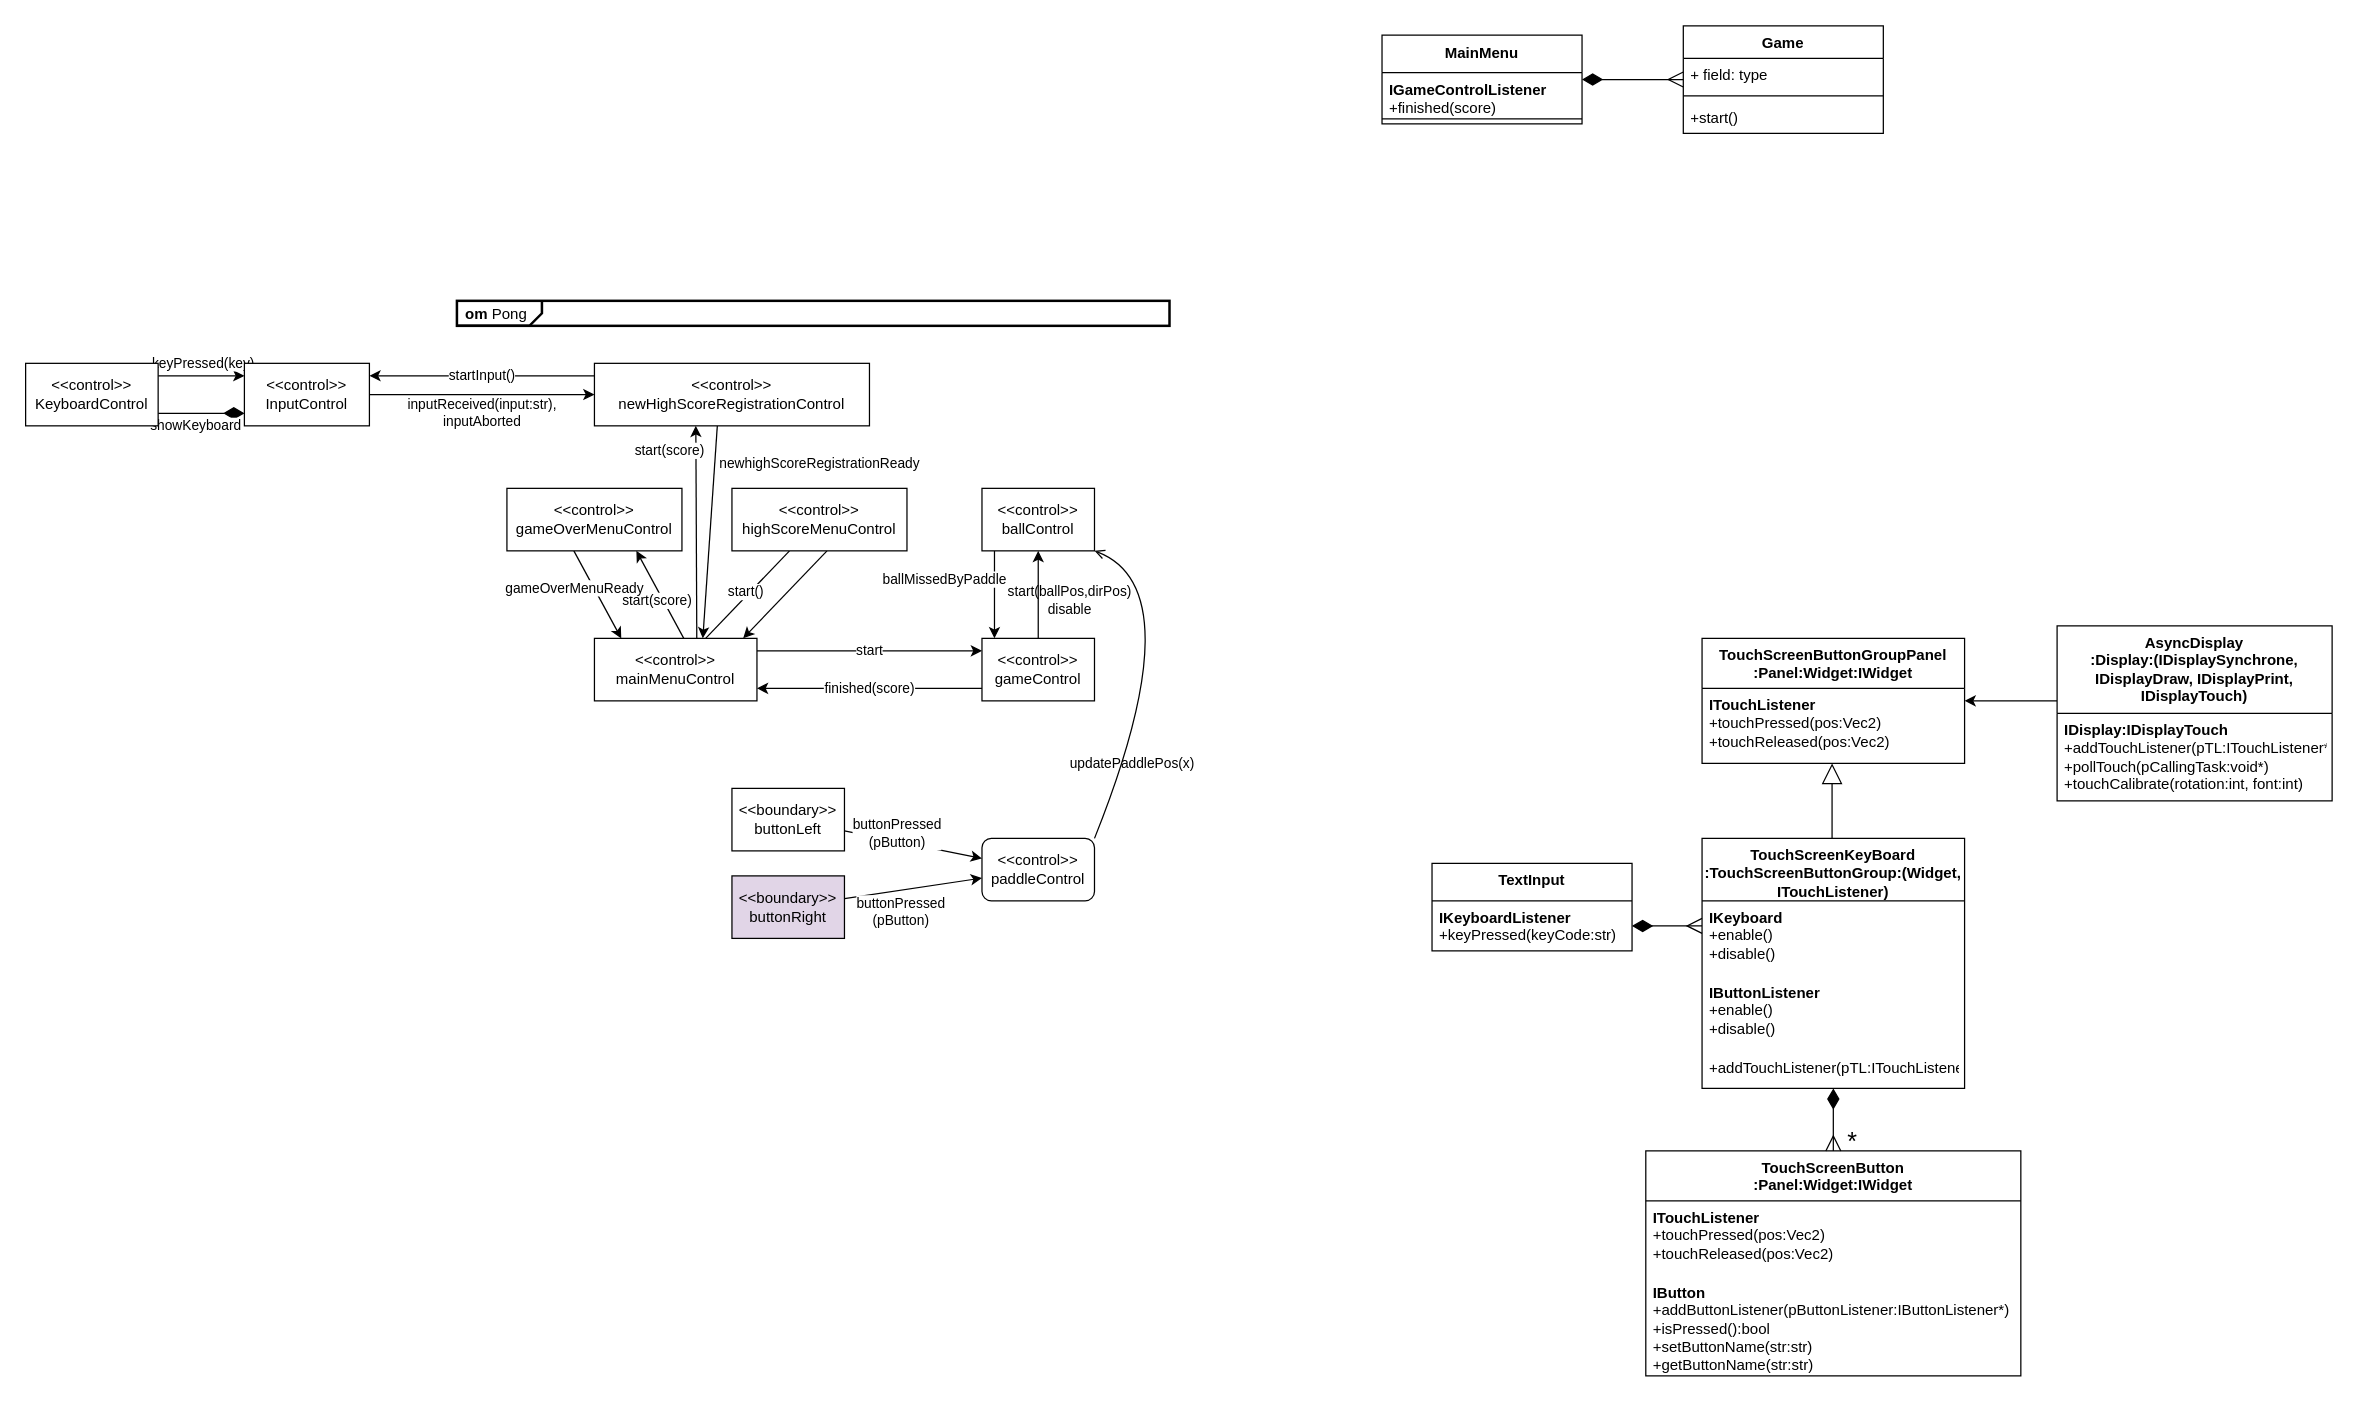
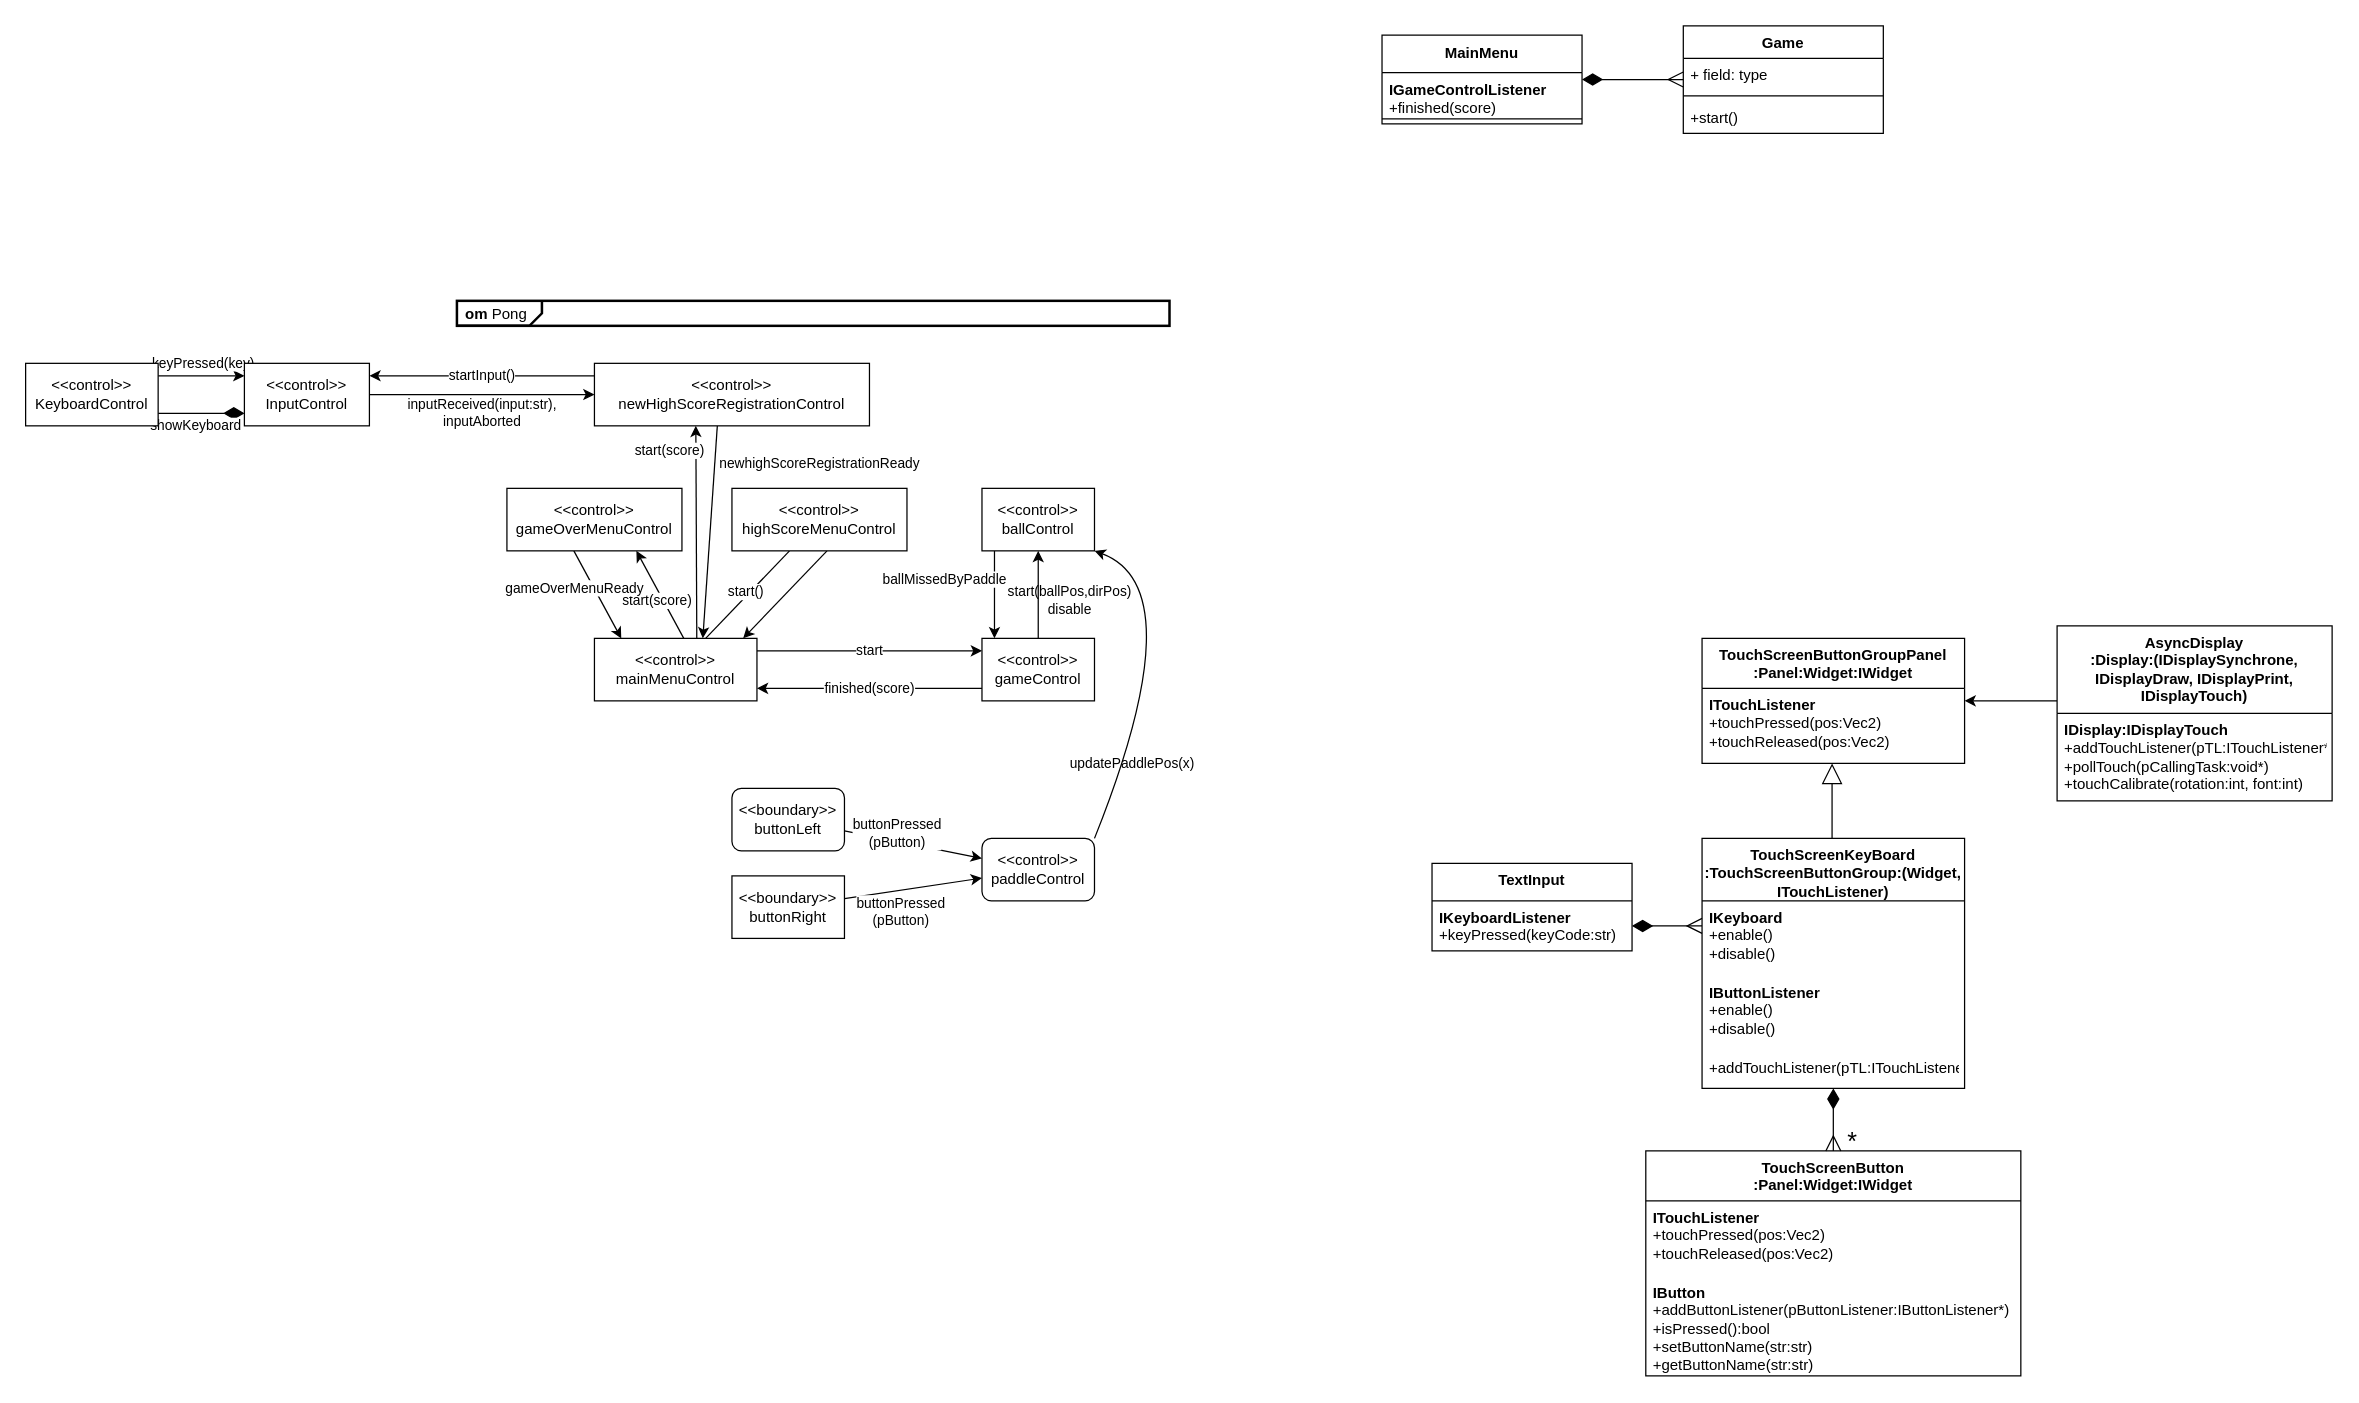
(1144, 620) -> (1145, 622)
(788, 819) -> (788, 819)
(788, 907) -> (788, 907)
